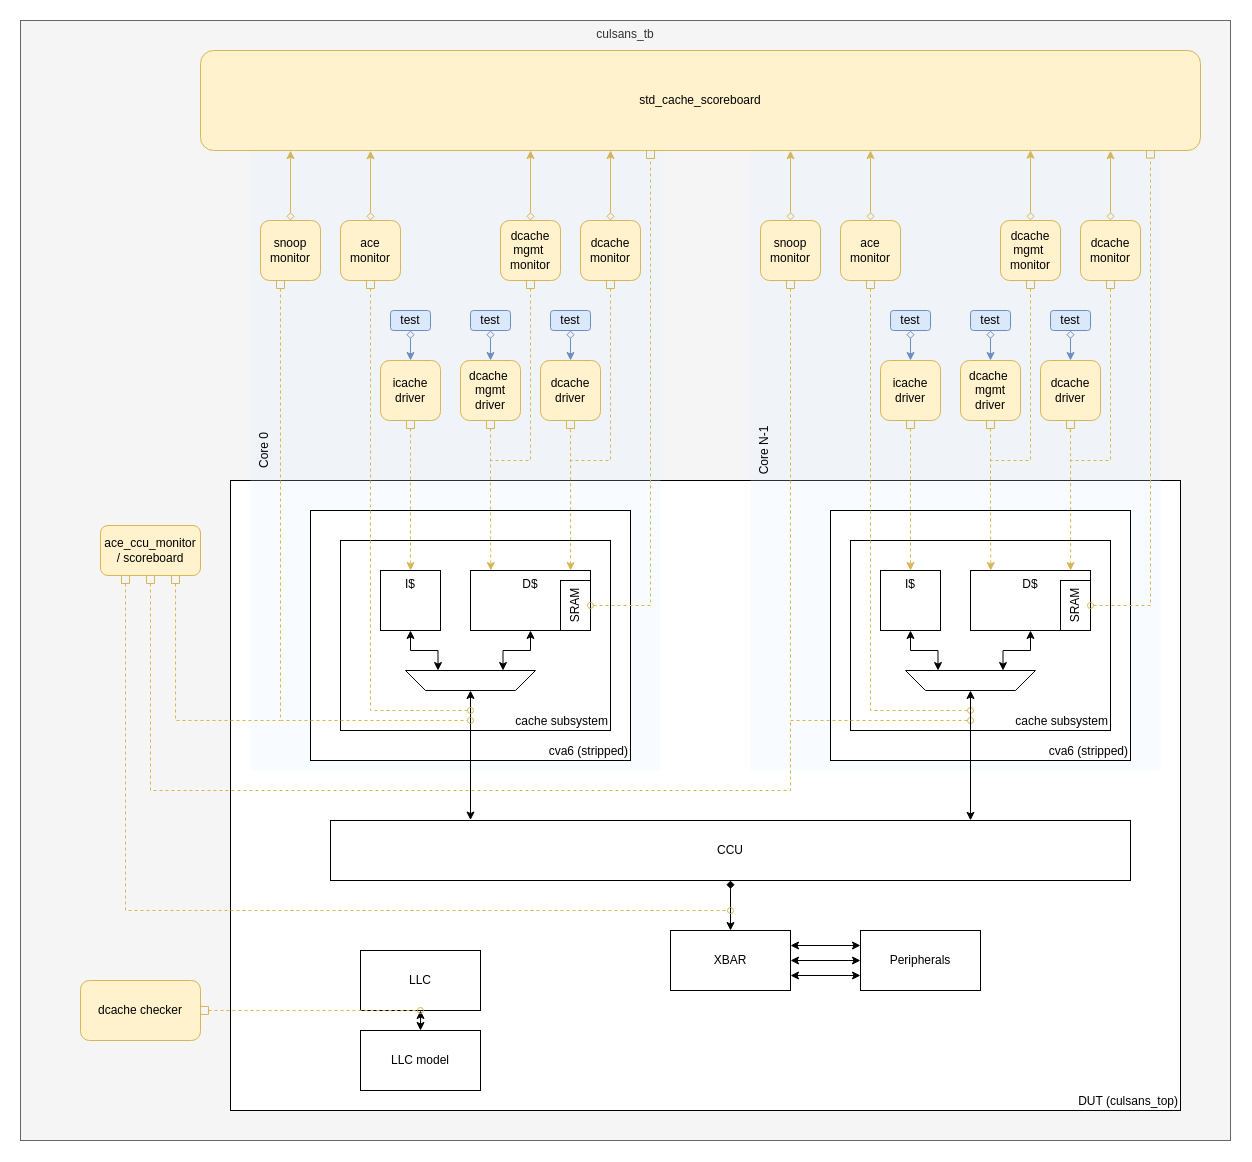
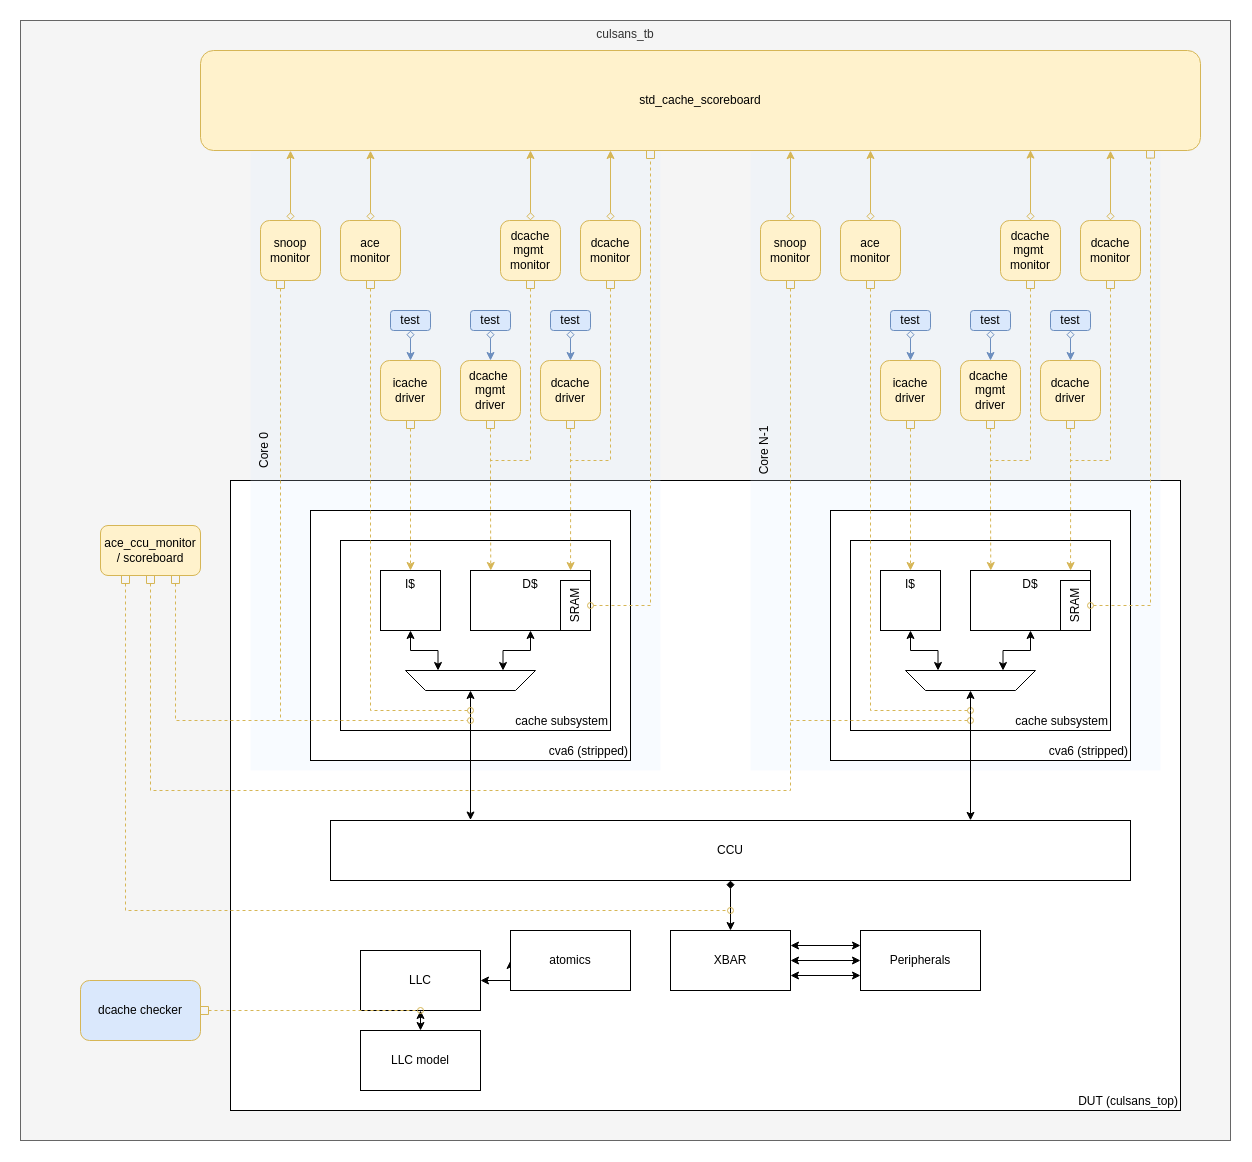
none -> (571, 961)
none -> (505, 981)
(141, 1011) -> (141, 1011)
